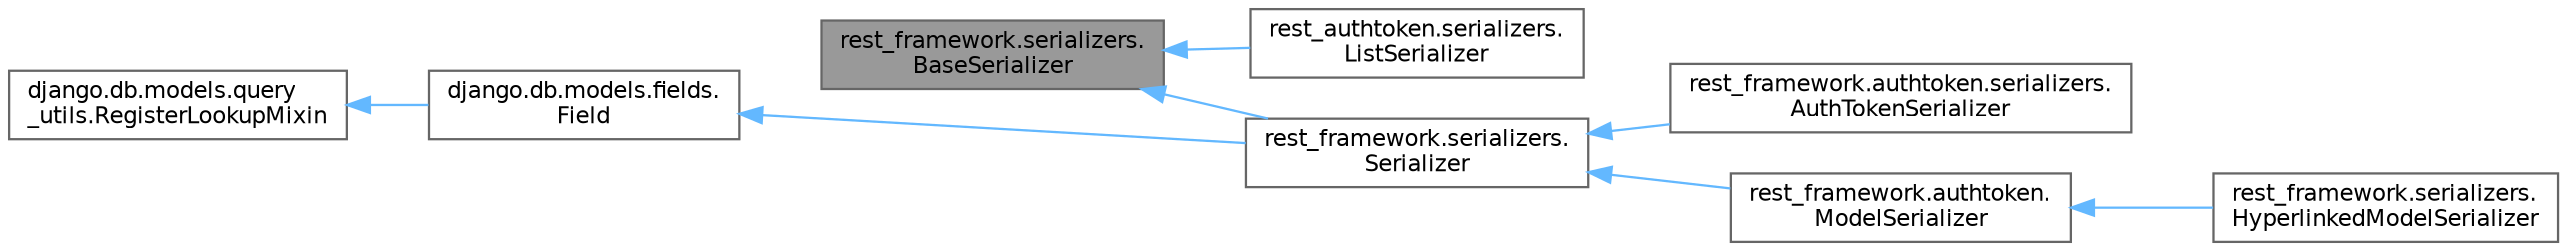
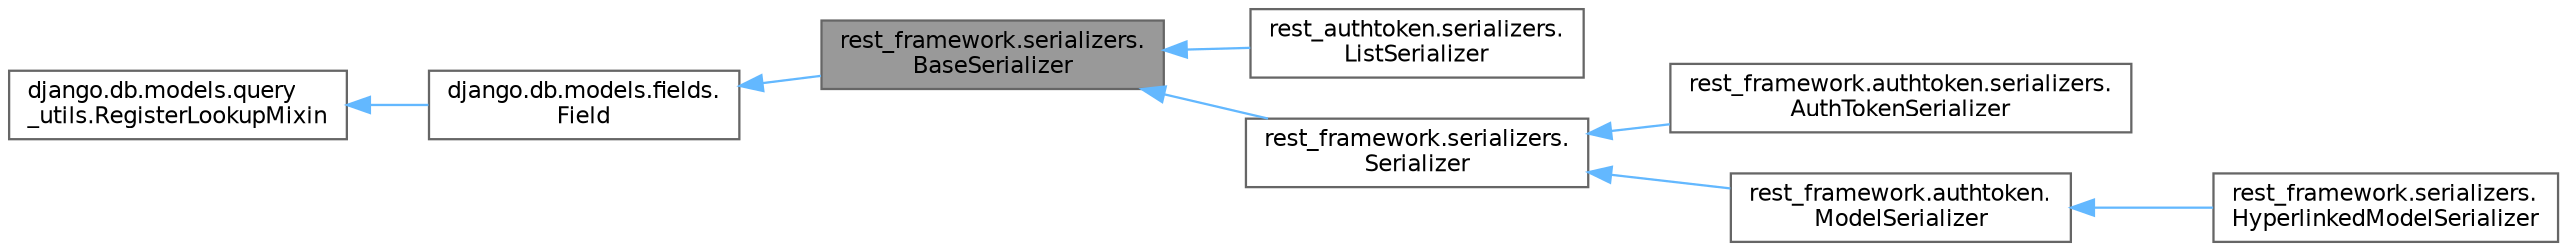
(1004, 129) -> (792, 79)
